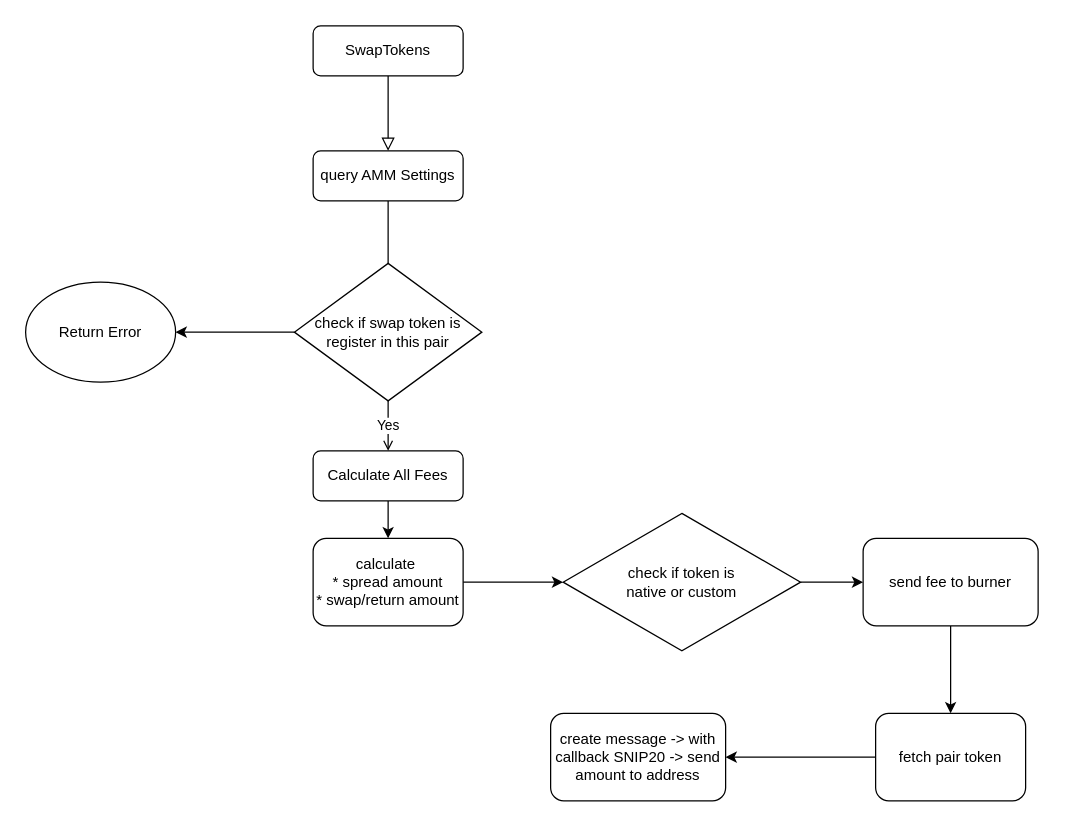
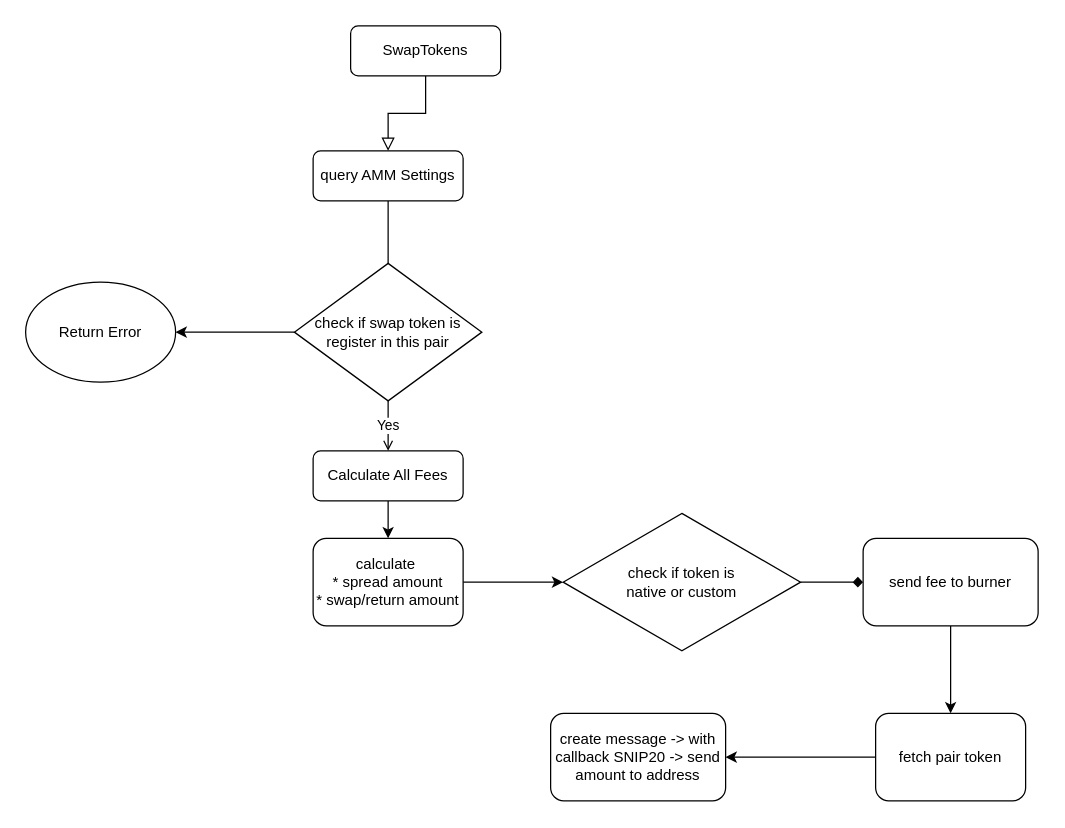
(388, 51) -> (426, 51)
(853, 582) -> (852, 582)
